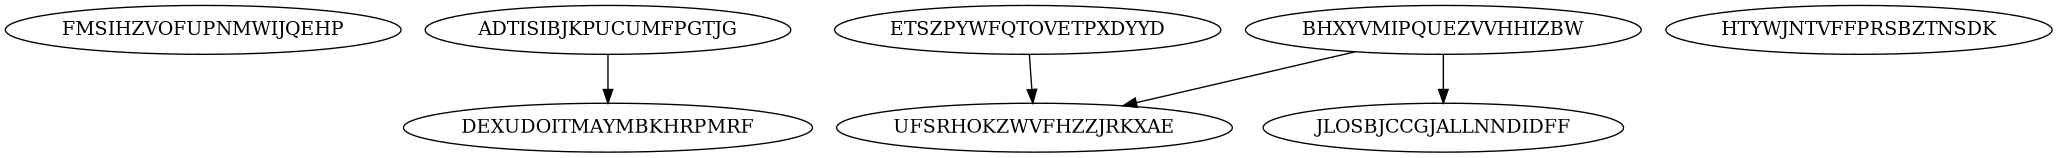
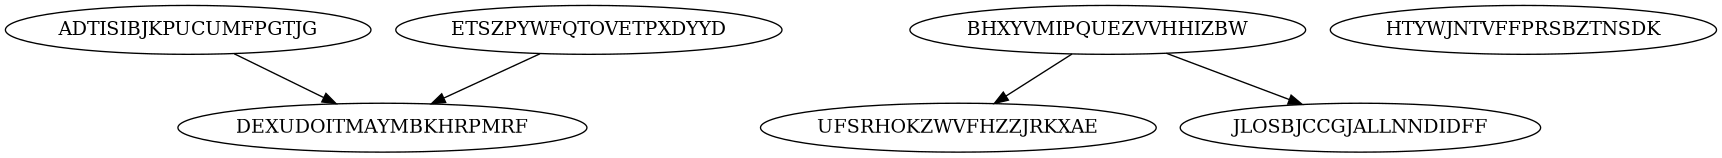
(203, 30) -> none
(1031, 72) -> (492, 76)
